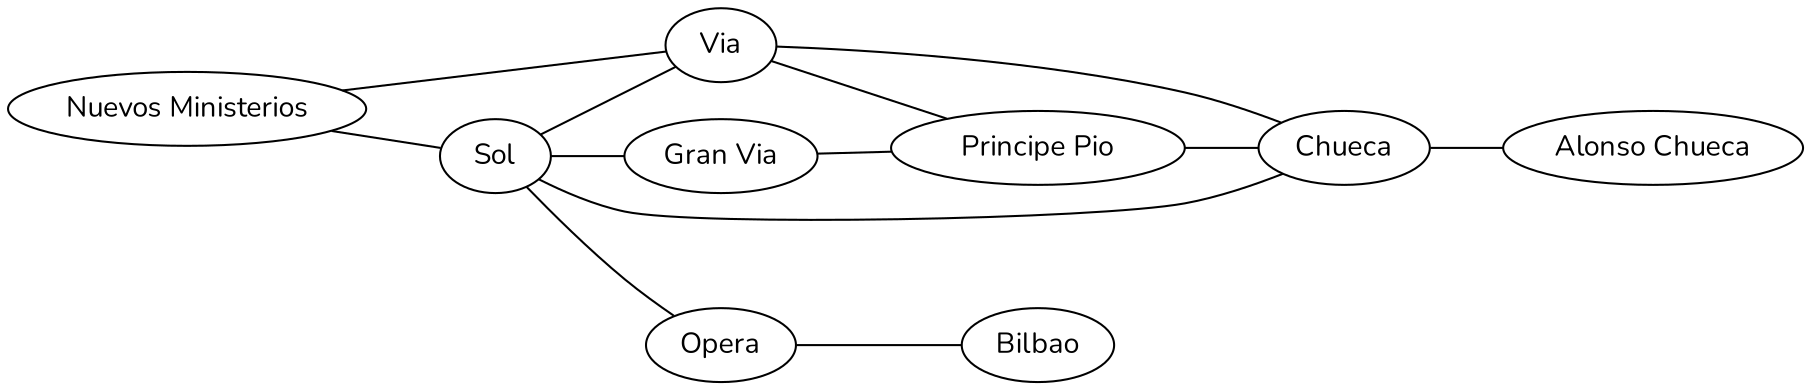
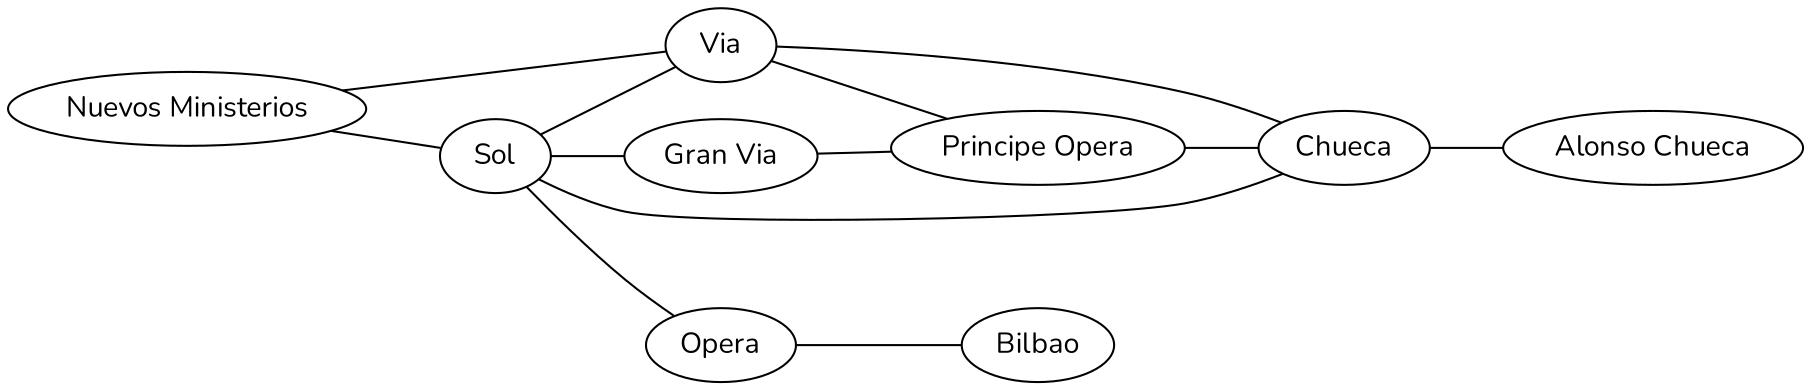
(1038, 148) -> (1038, 148)
